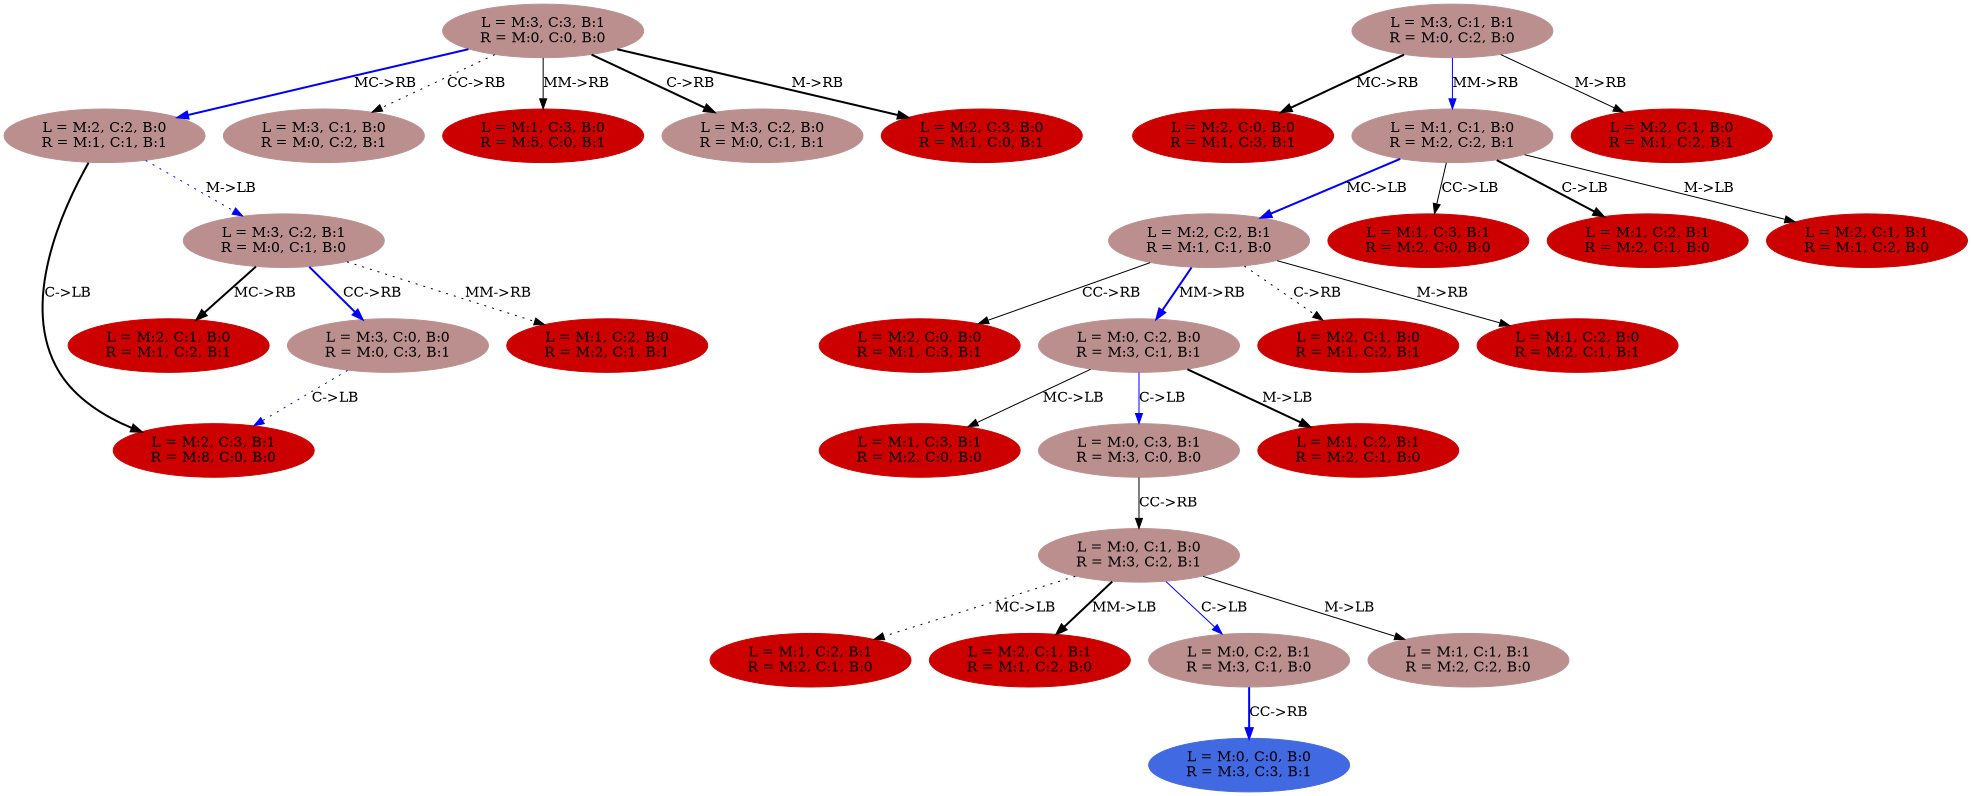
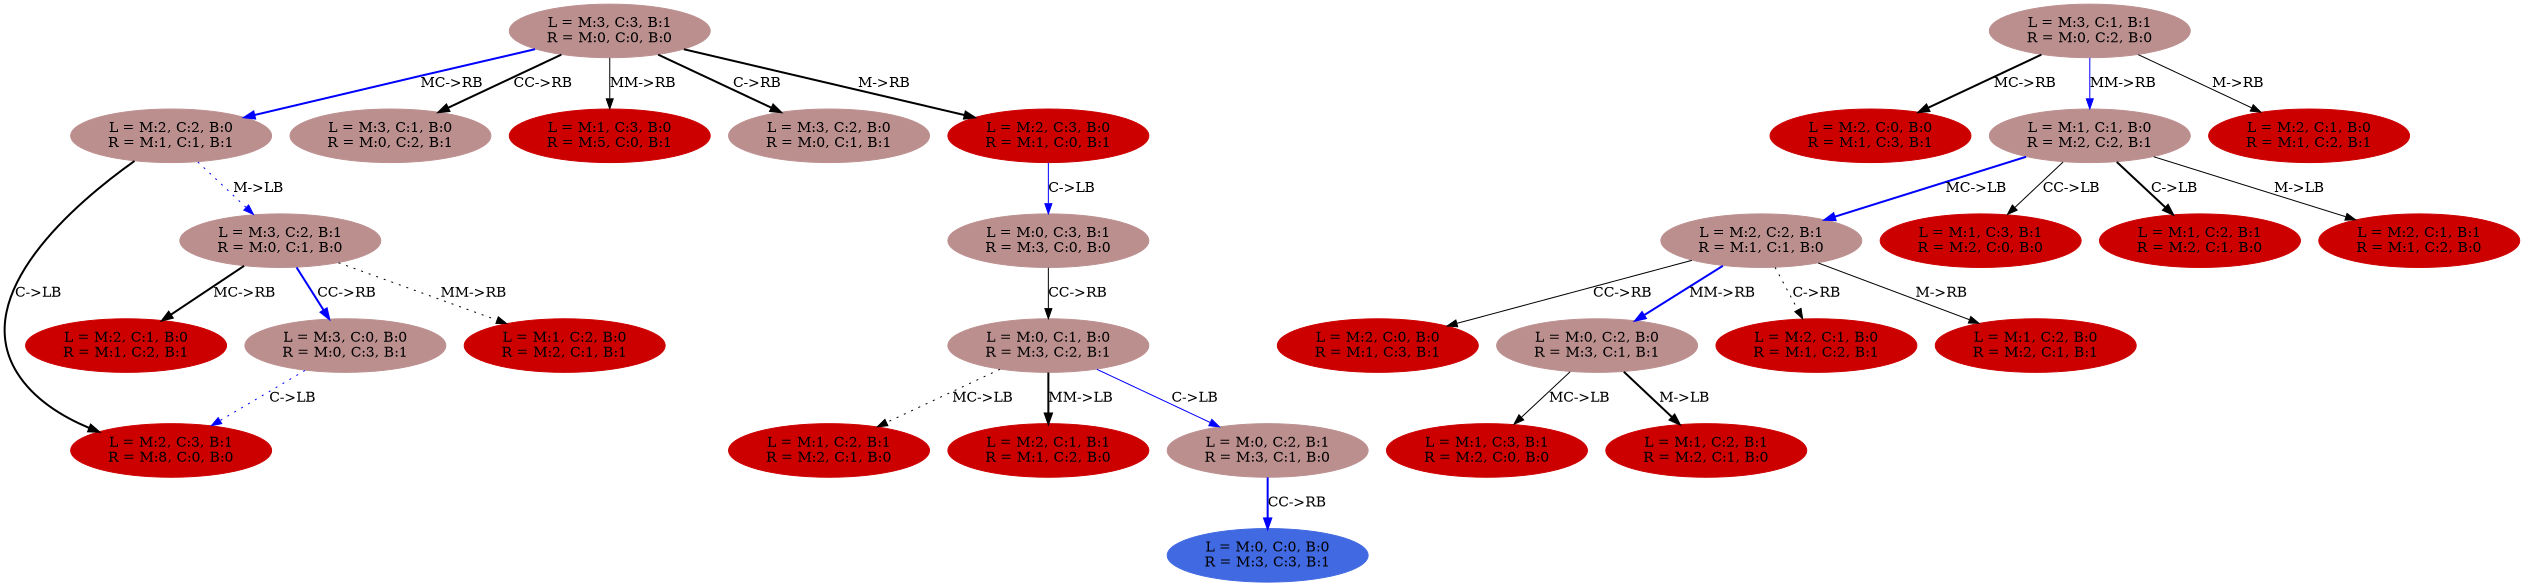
(438, 81) -> (505, 81)
(1139, 393) -> (1048, 183)
(1468, 660) -> none
